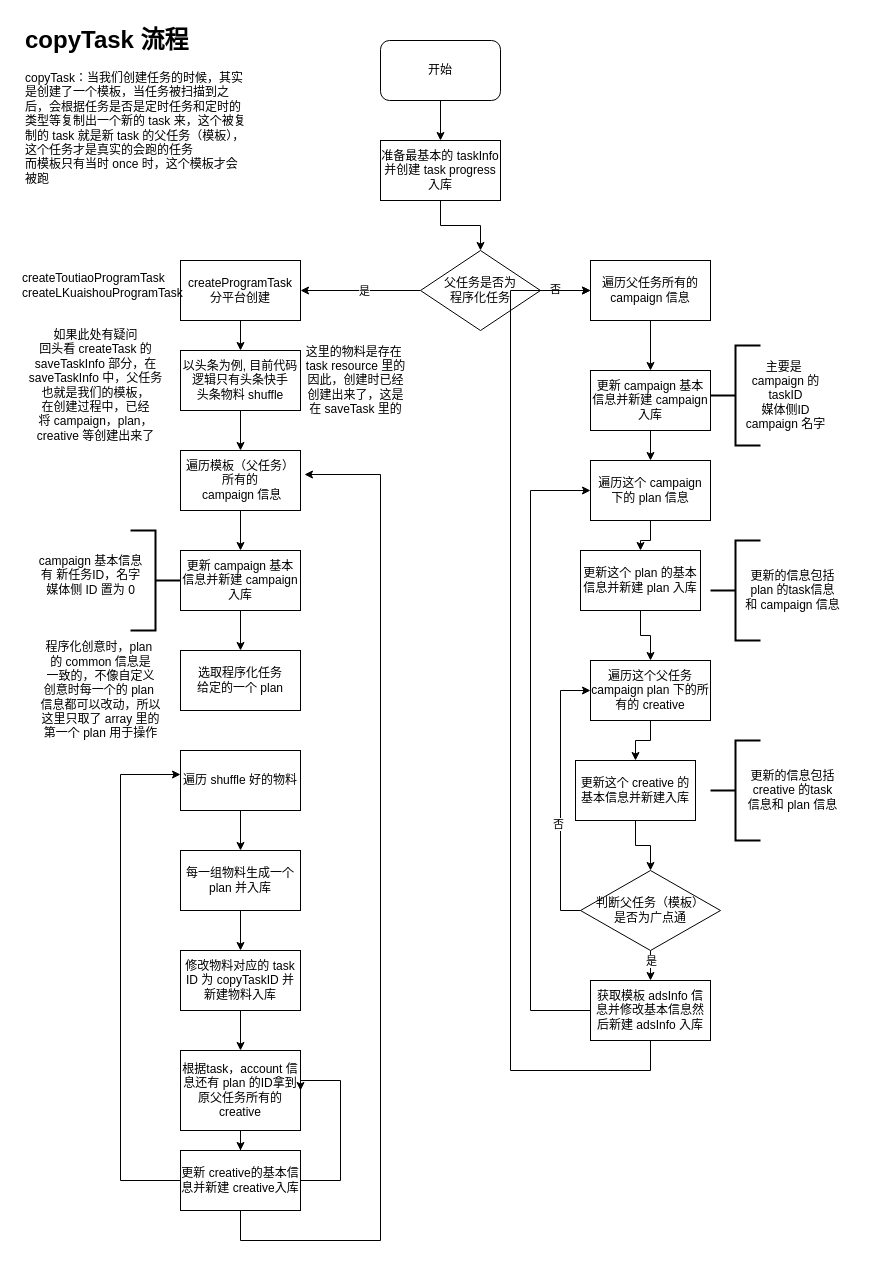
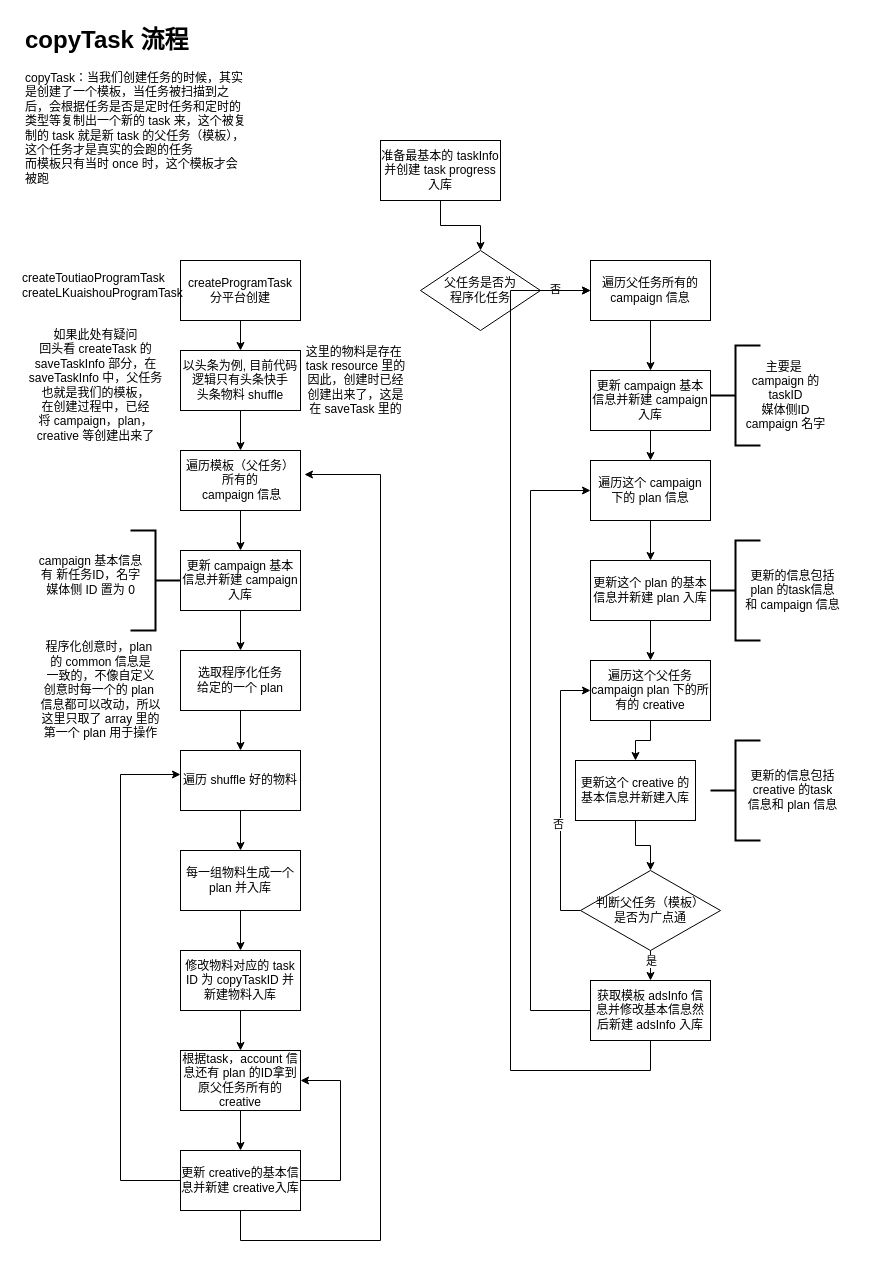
(441, 71) -> none
(441, 117) -> none
(364, 291) -> none
(641, 581) -> (651, 591)
none -> (241, 727)
(241, 1091) -> (241, 1081)
